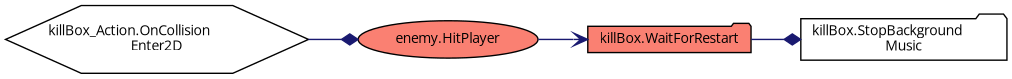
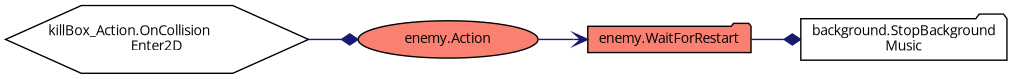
(448, 39) -> (448, 39)
(669, 39) -> (669, 39)
(904, 39) -> (904, 39)
